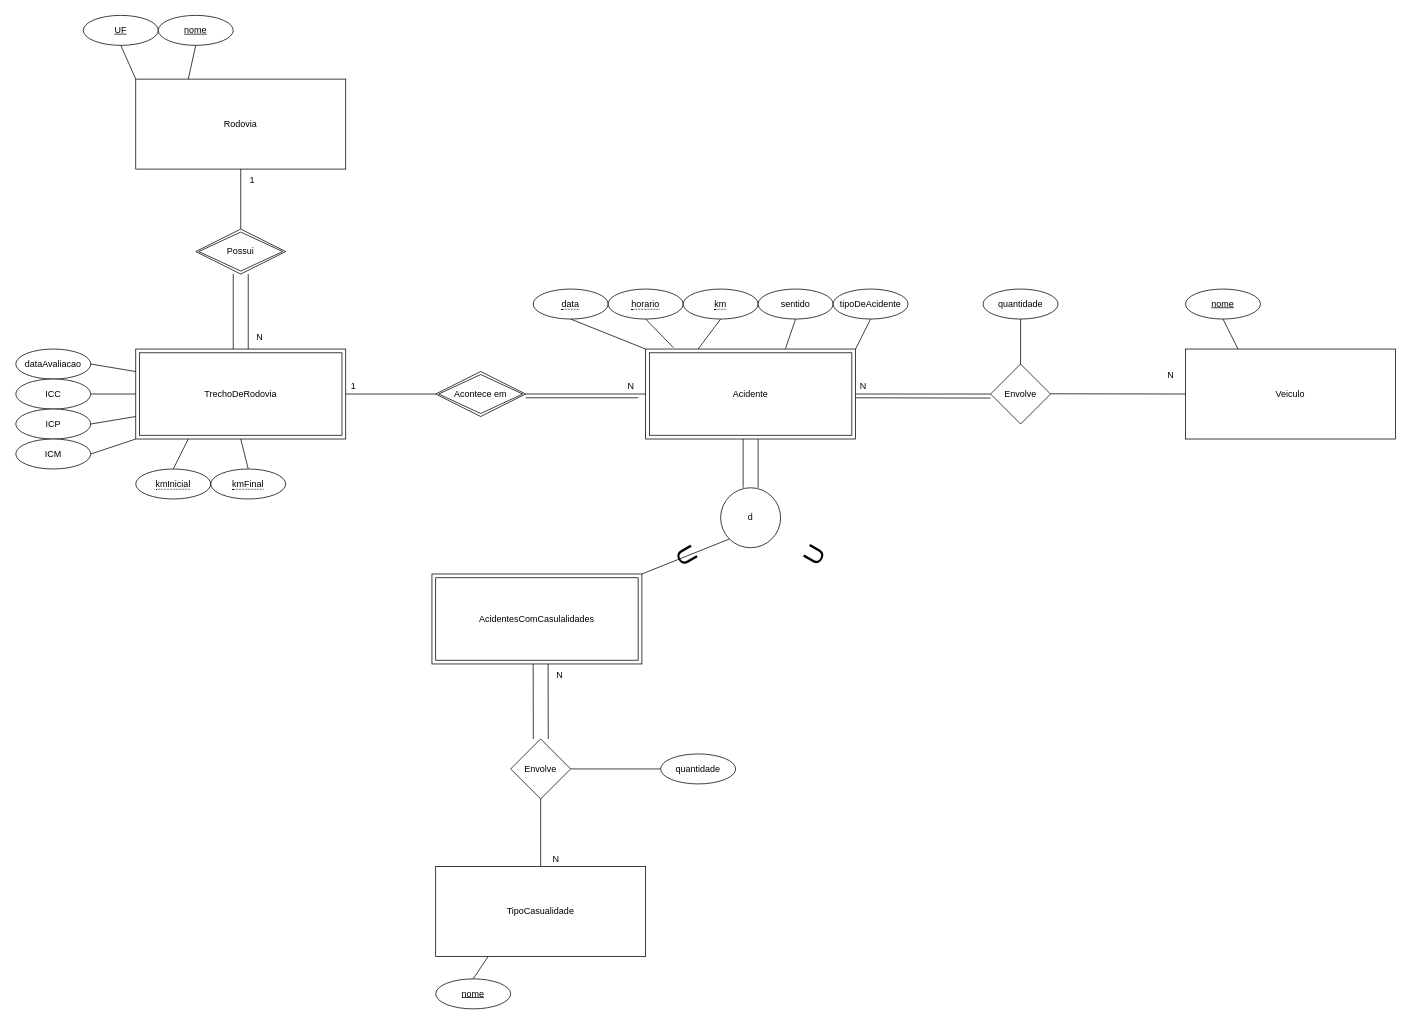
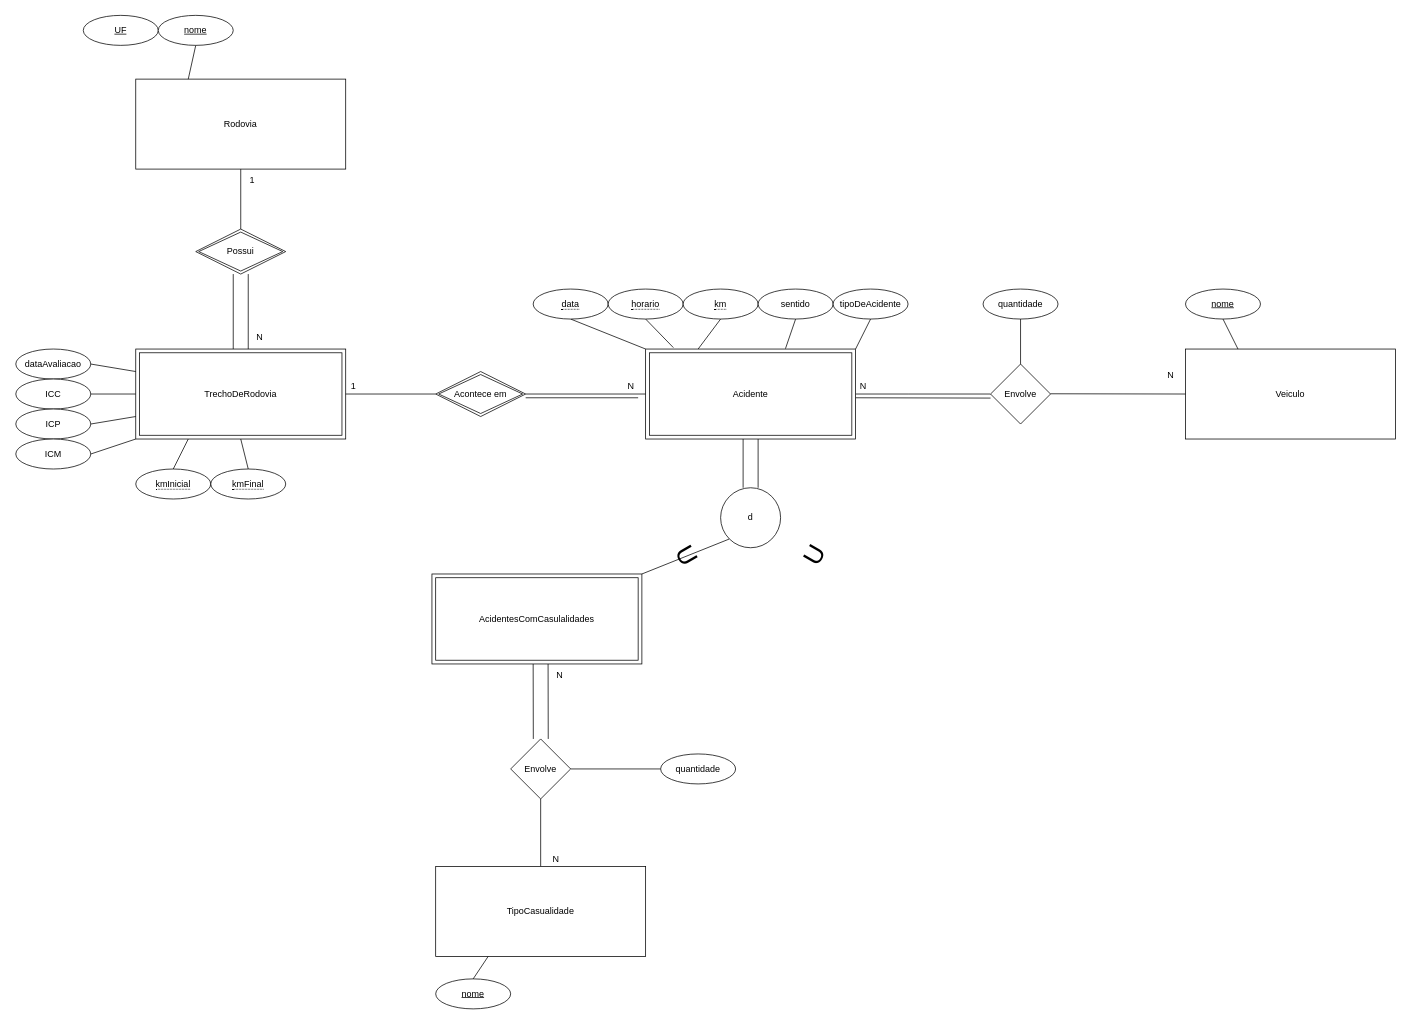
(128, 62) -> none
